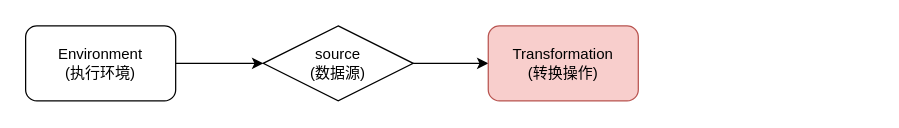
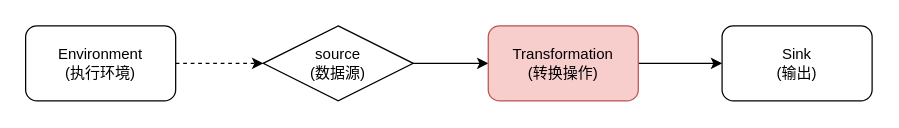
(214, 63) -> (214, 63)
none -> (676, 63)
none -> (797, 63)
